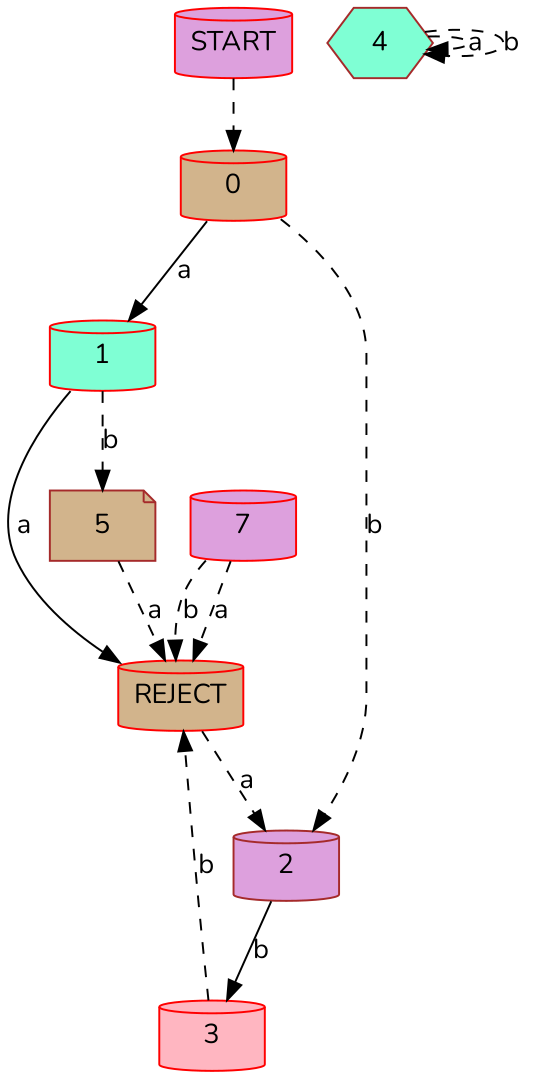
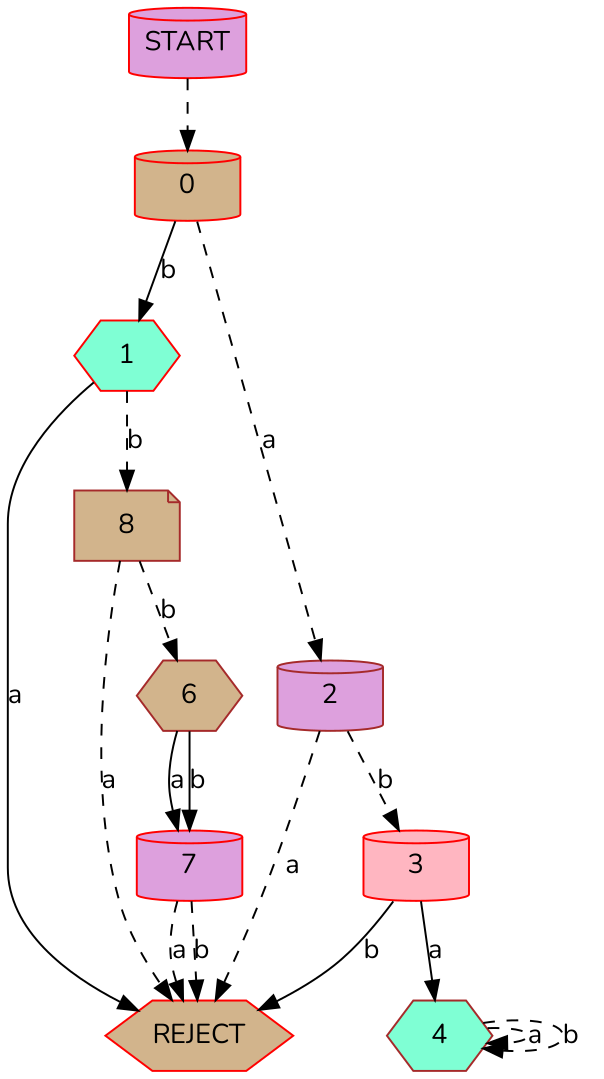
(185, 271) -> (169, 271)
(103, 356) -> (127, 356)
(103, 526) -> (127, 526)
(375, 526) -> (270, 441)
(181, 696) -> (199, 1036)
none -> (190, 696)
(228, 772) -> (276, 858)
(196, 876) -> (342, 959)
none -> (427, 941)
(253, 942) -> (369, 772)
